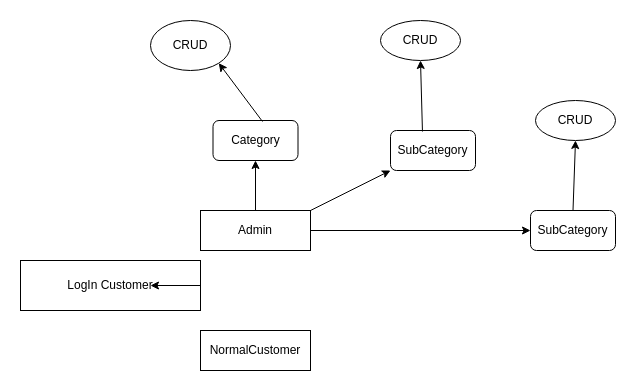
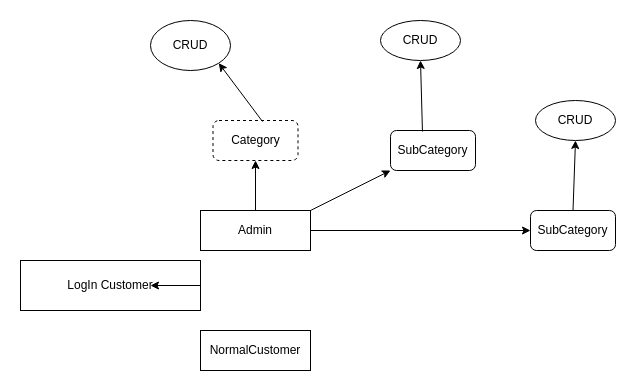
(256, 141) -> (256, 141)
